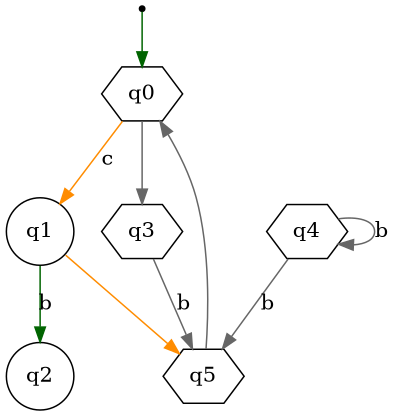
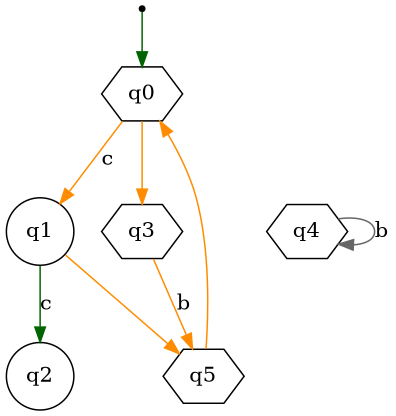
(142, 155) -> (142, 155)
(204, 238) -> (204, 238)
(170, 297) -> (170, 297)
(260, 298) -> none
(46, 304) -> (46, 304)
